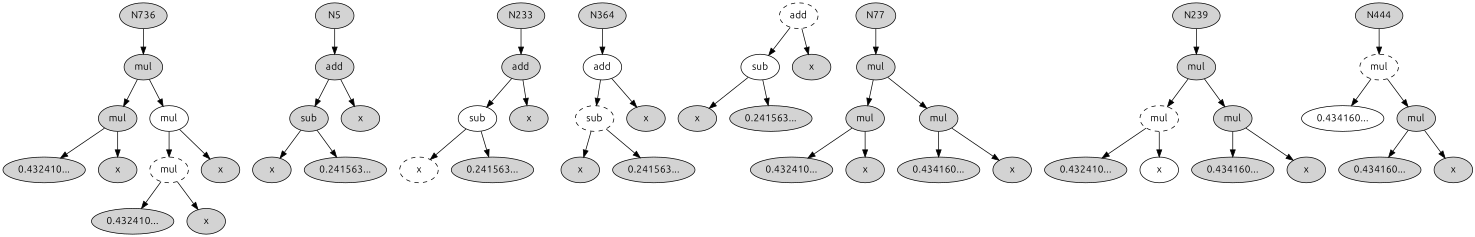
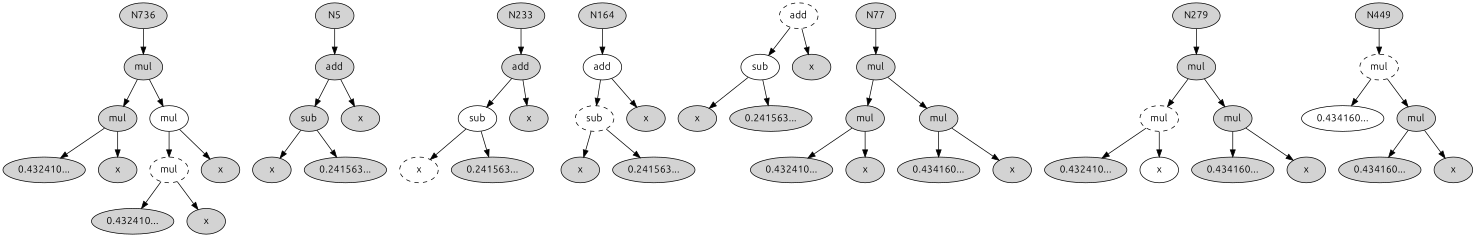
(602, 16) -> (602, 16)
(1196, 16) -> (1196, 16)
(1379, 16) -> (1379, 16)
